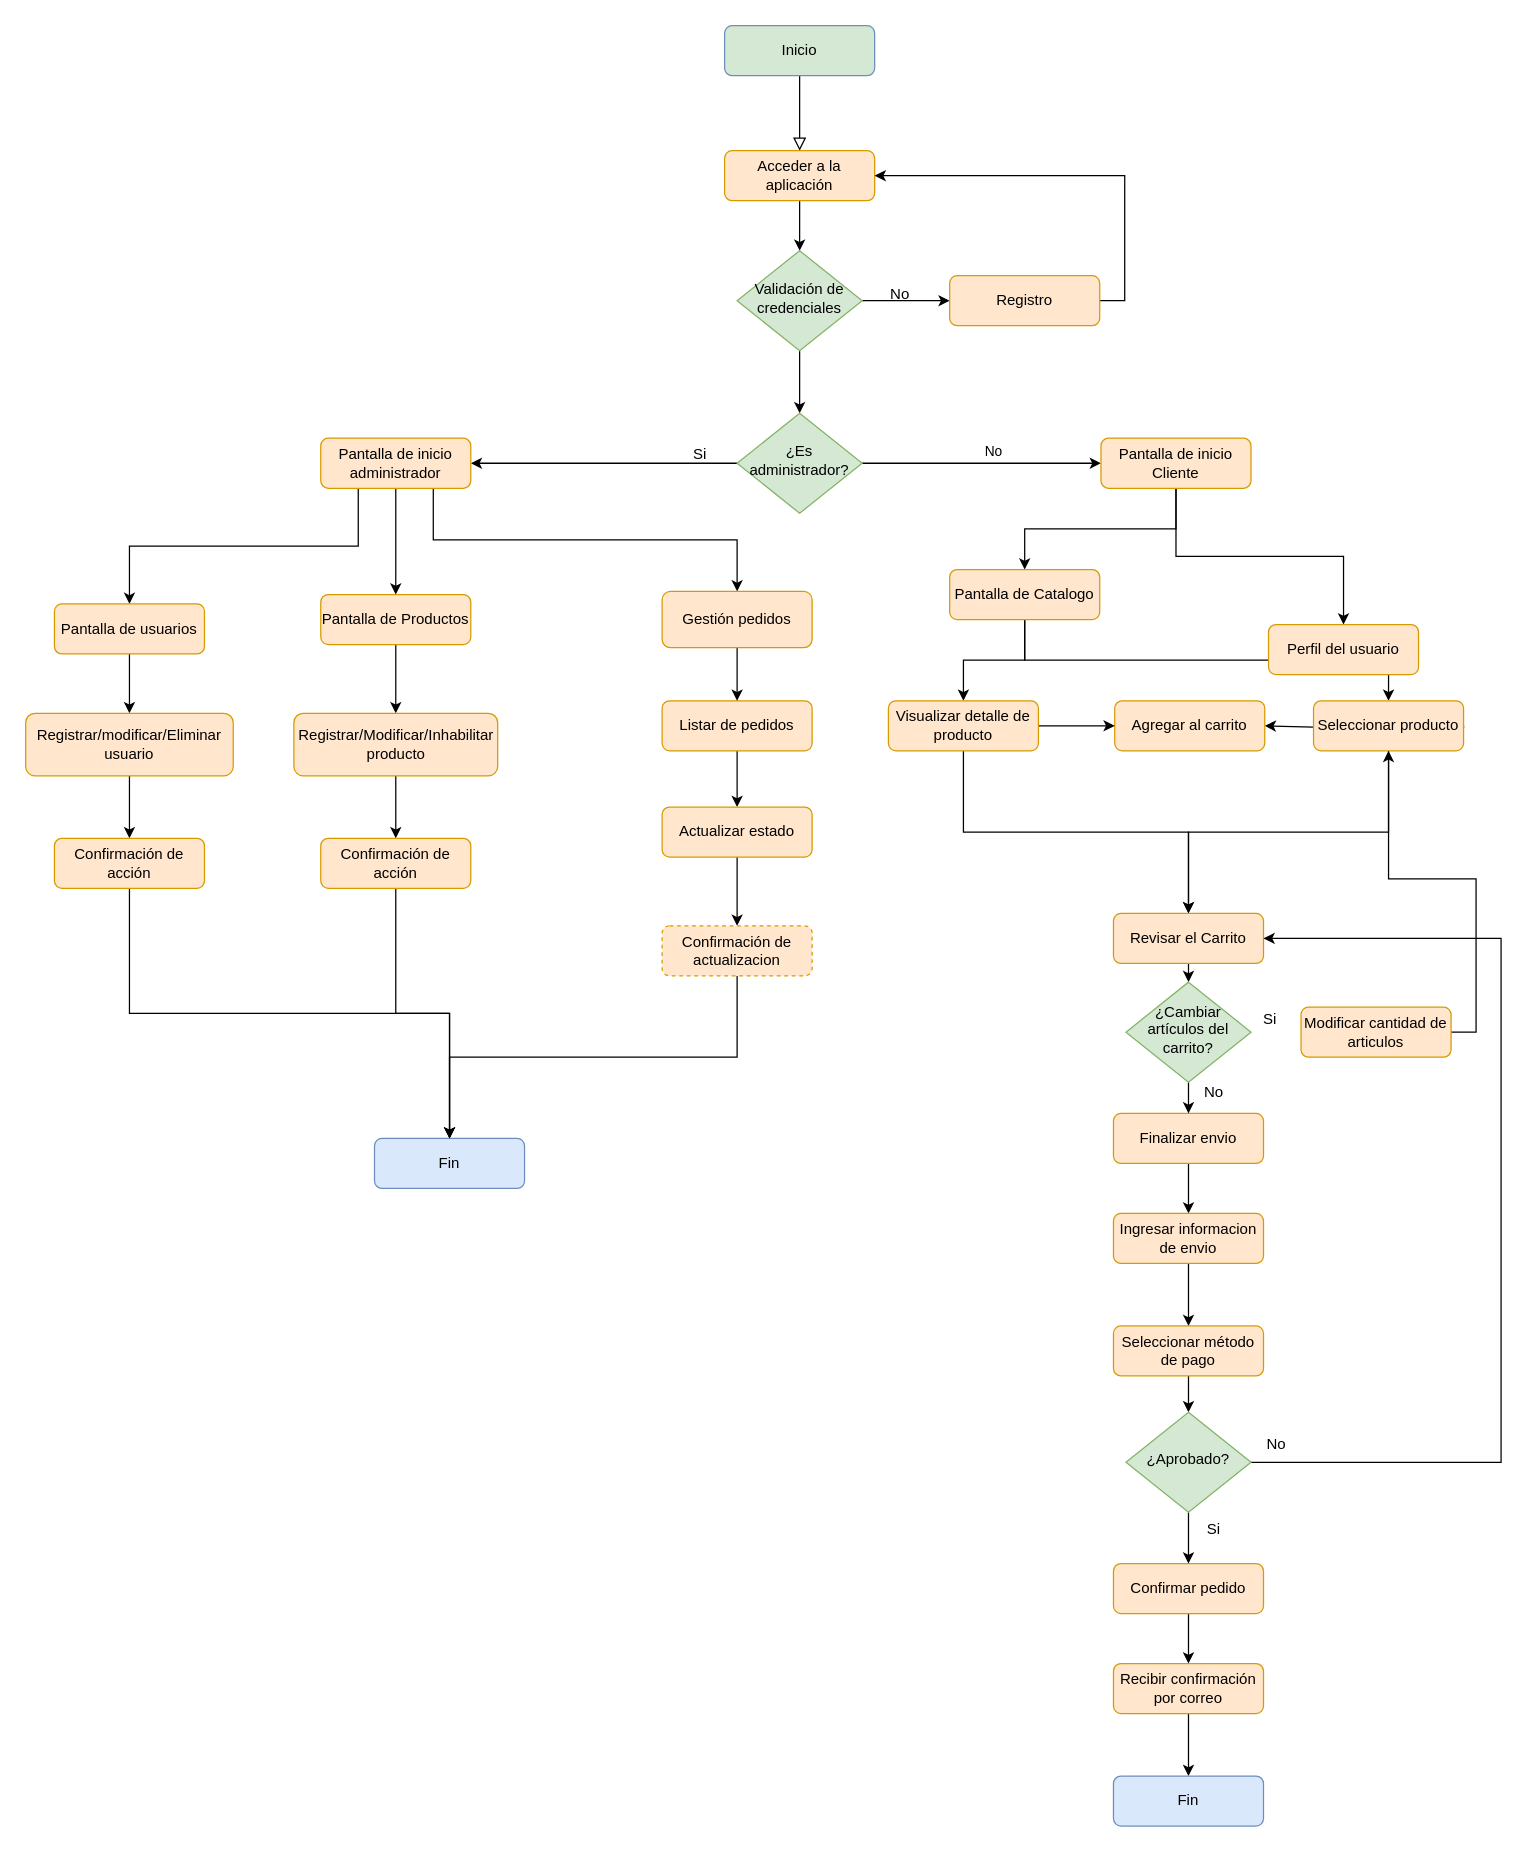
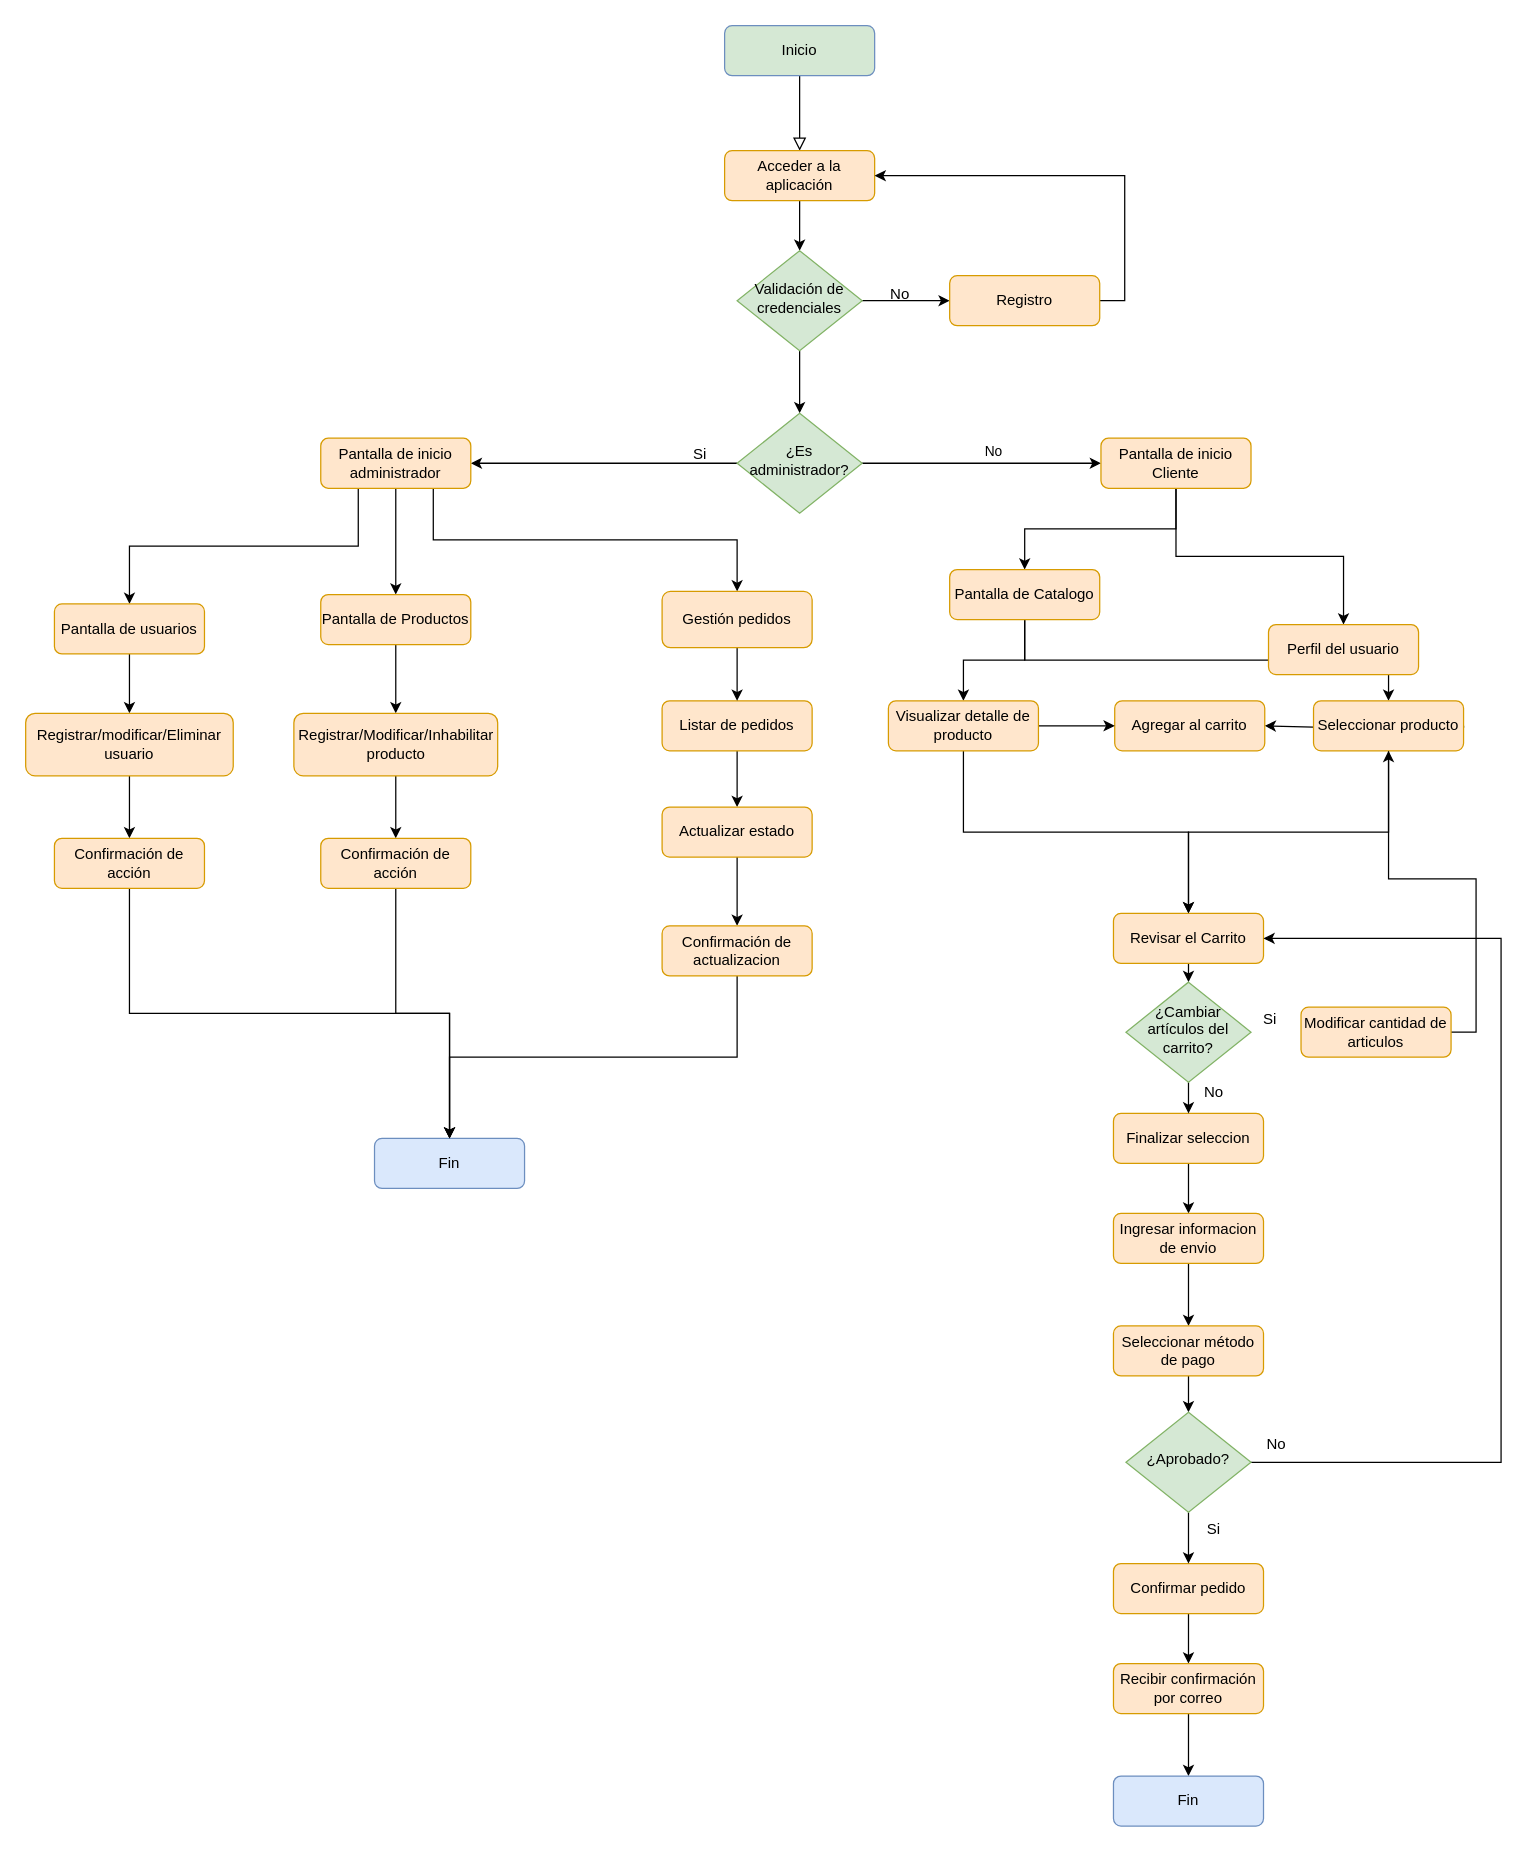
(737, 951) -> (737, 951)
(1188, 1138) -> (1188, 1138)
